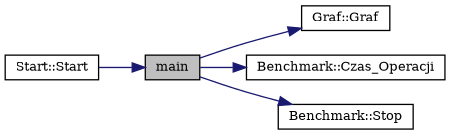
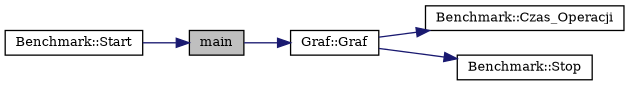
(52, 67) -> (74, 43)
(216, 67) -> (398, 35)
(239, 90) -> (412, 53)
